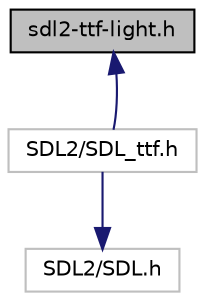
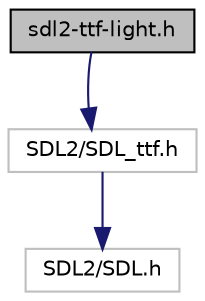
(117, 102) -> (88, 80)
